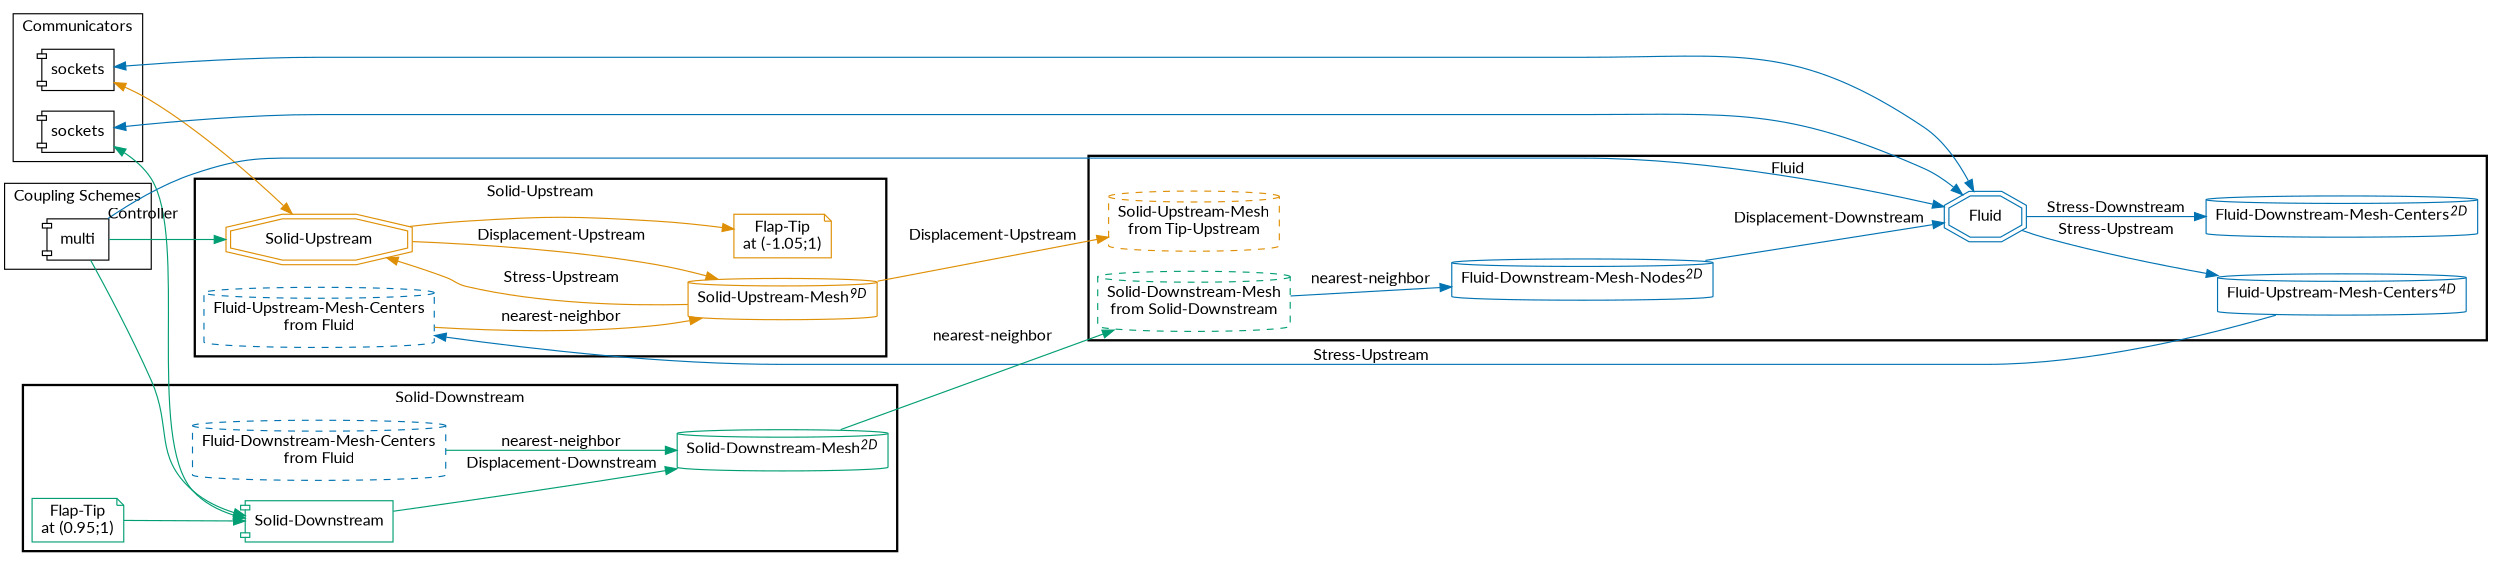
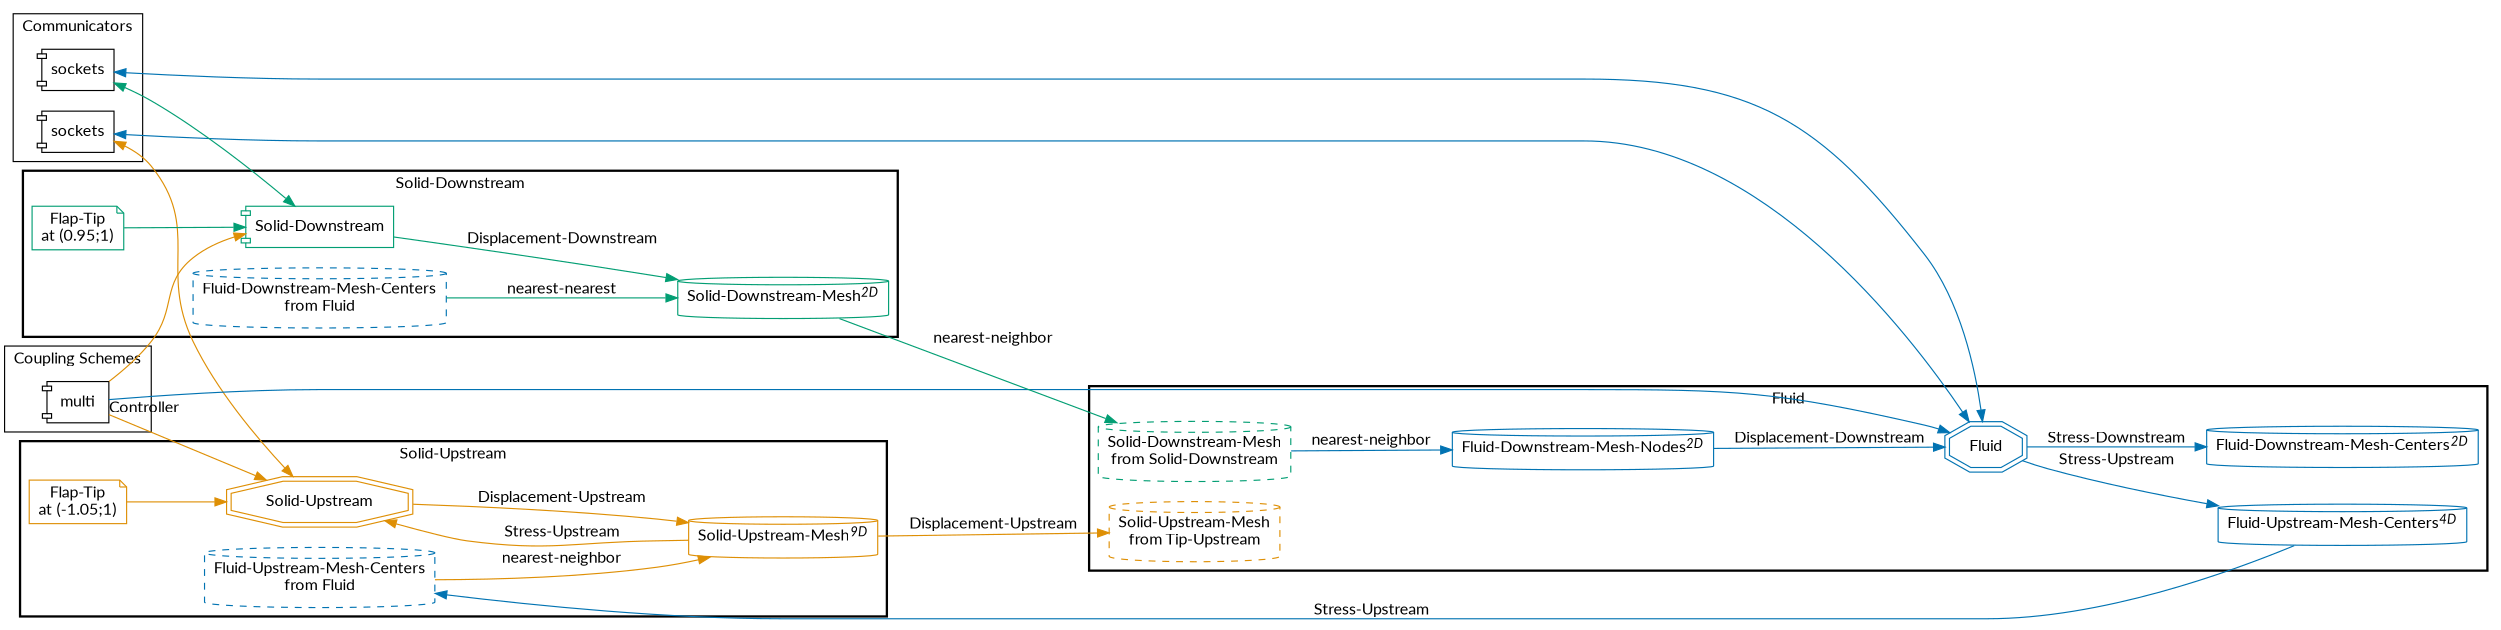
(566, 217) -> (171, 502)
(159, 239) -> (190, 448)
(157, 396) -> (168, 304)
(561, 442) -> (562, 289)
